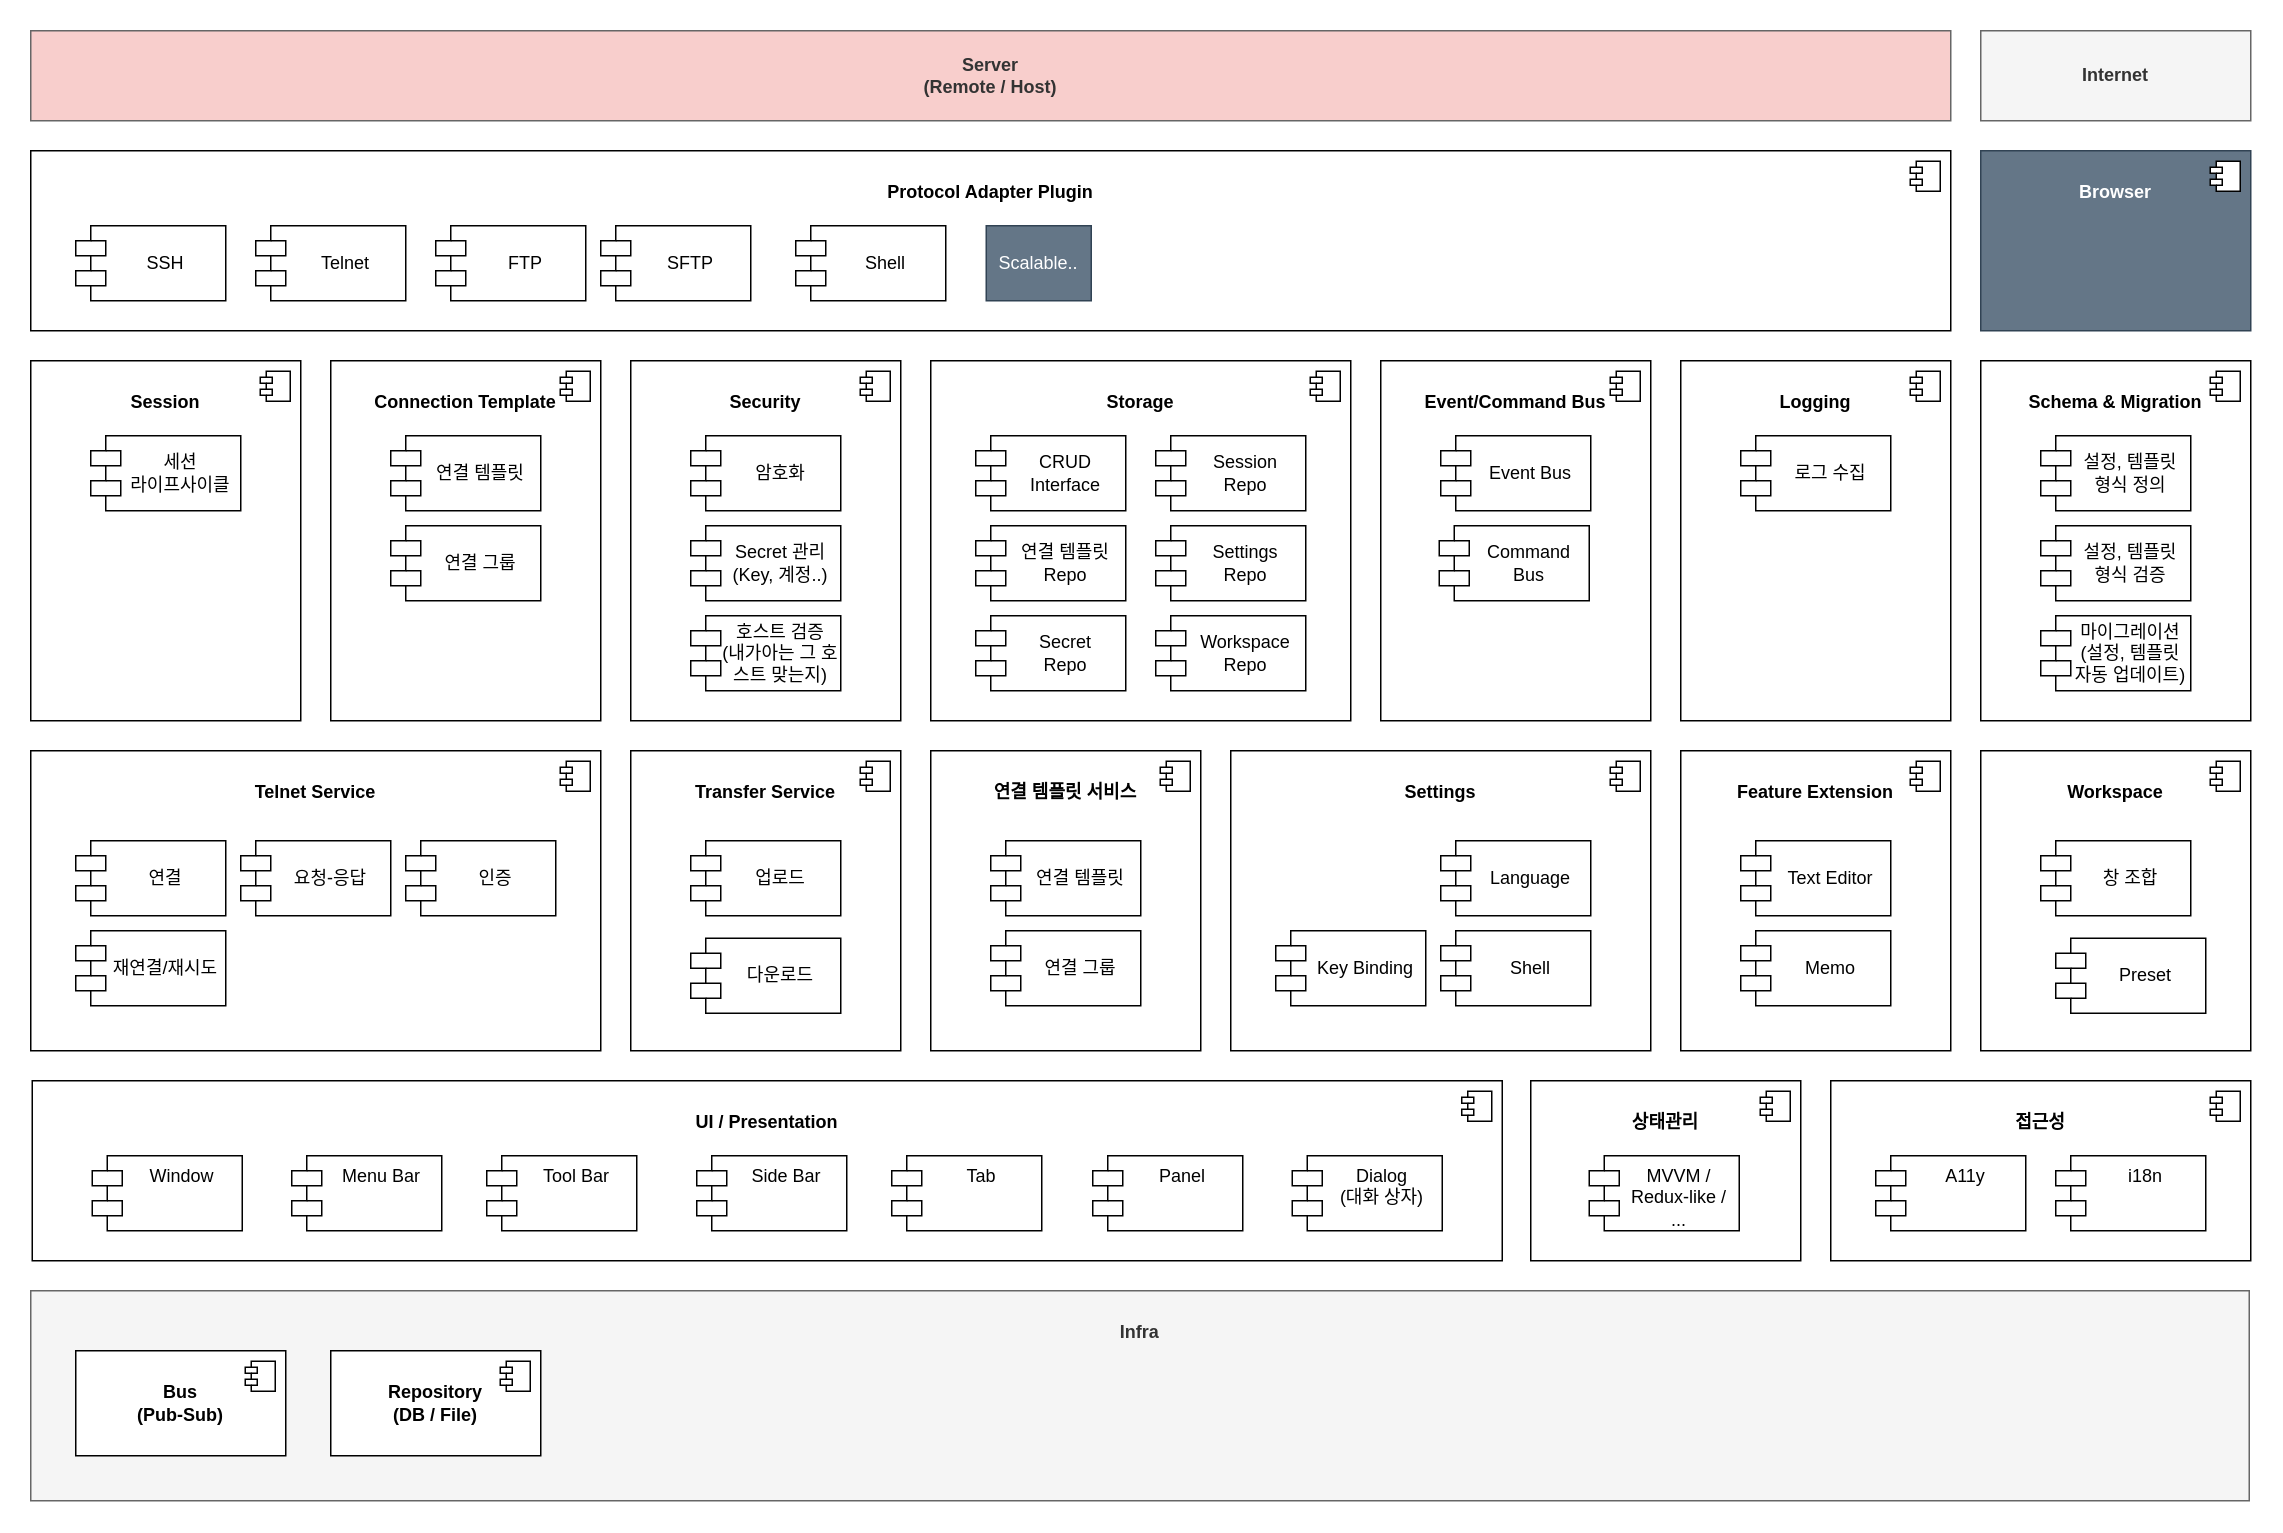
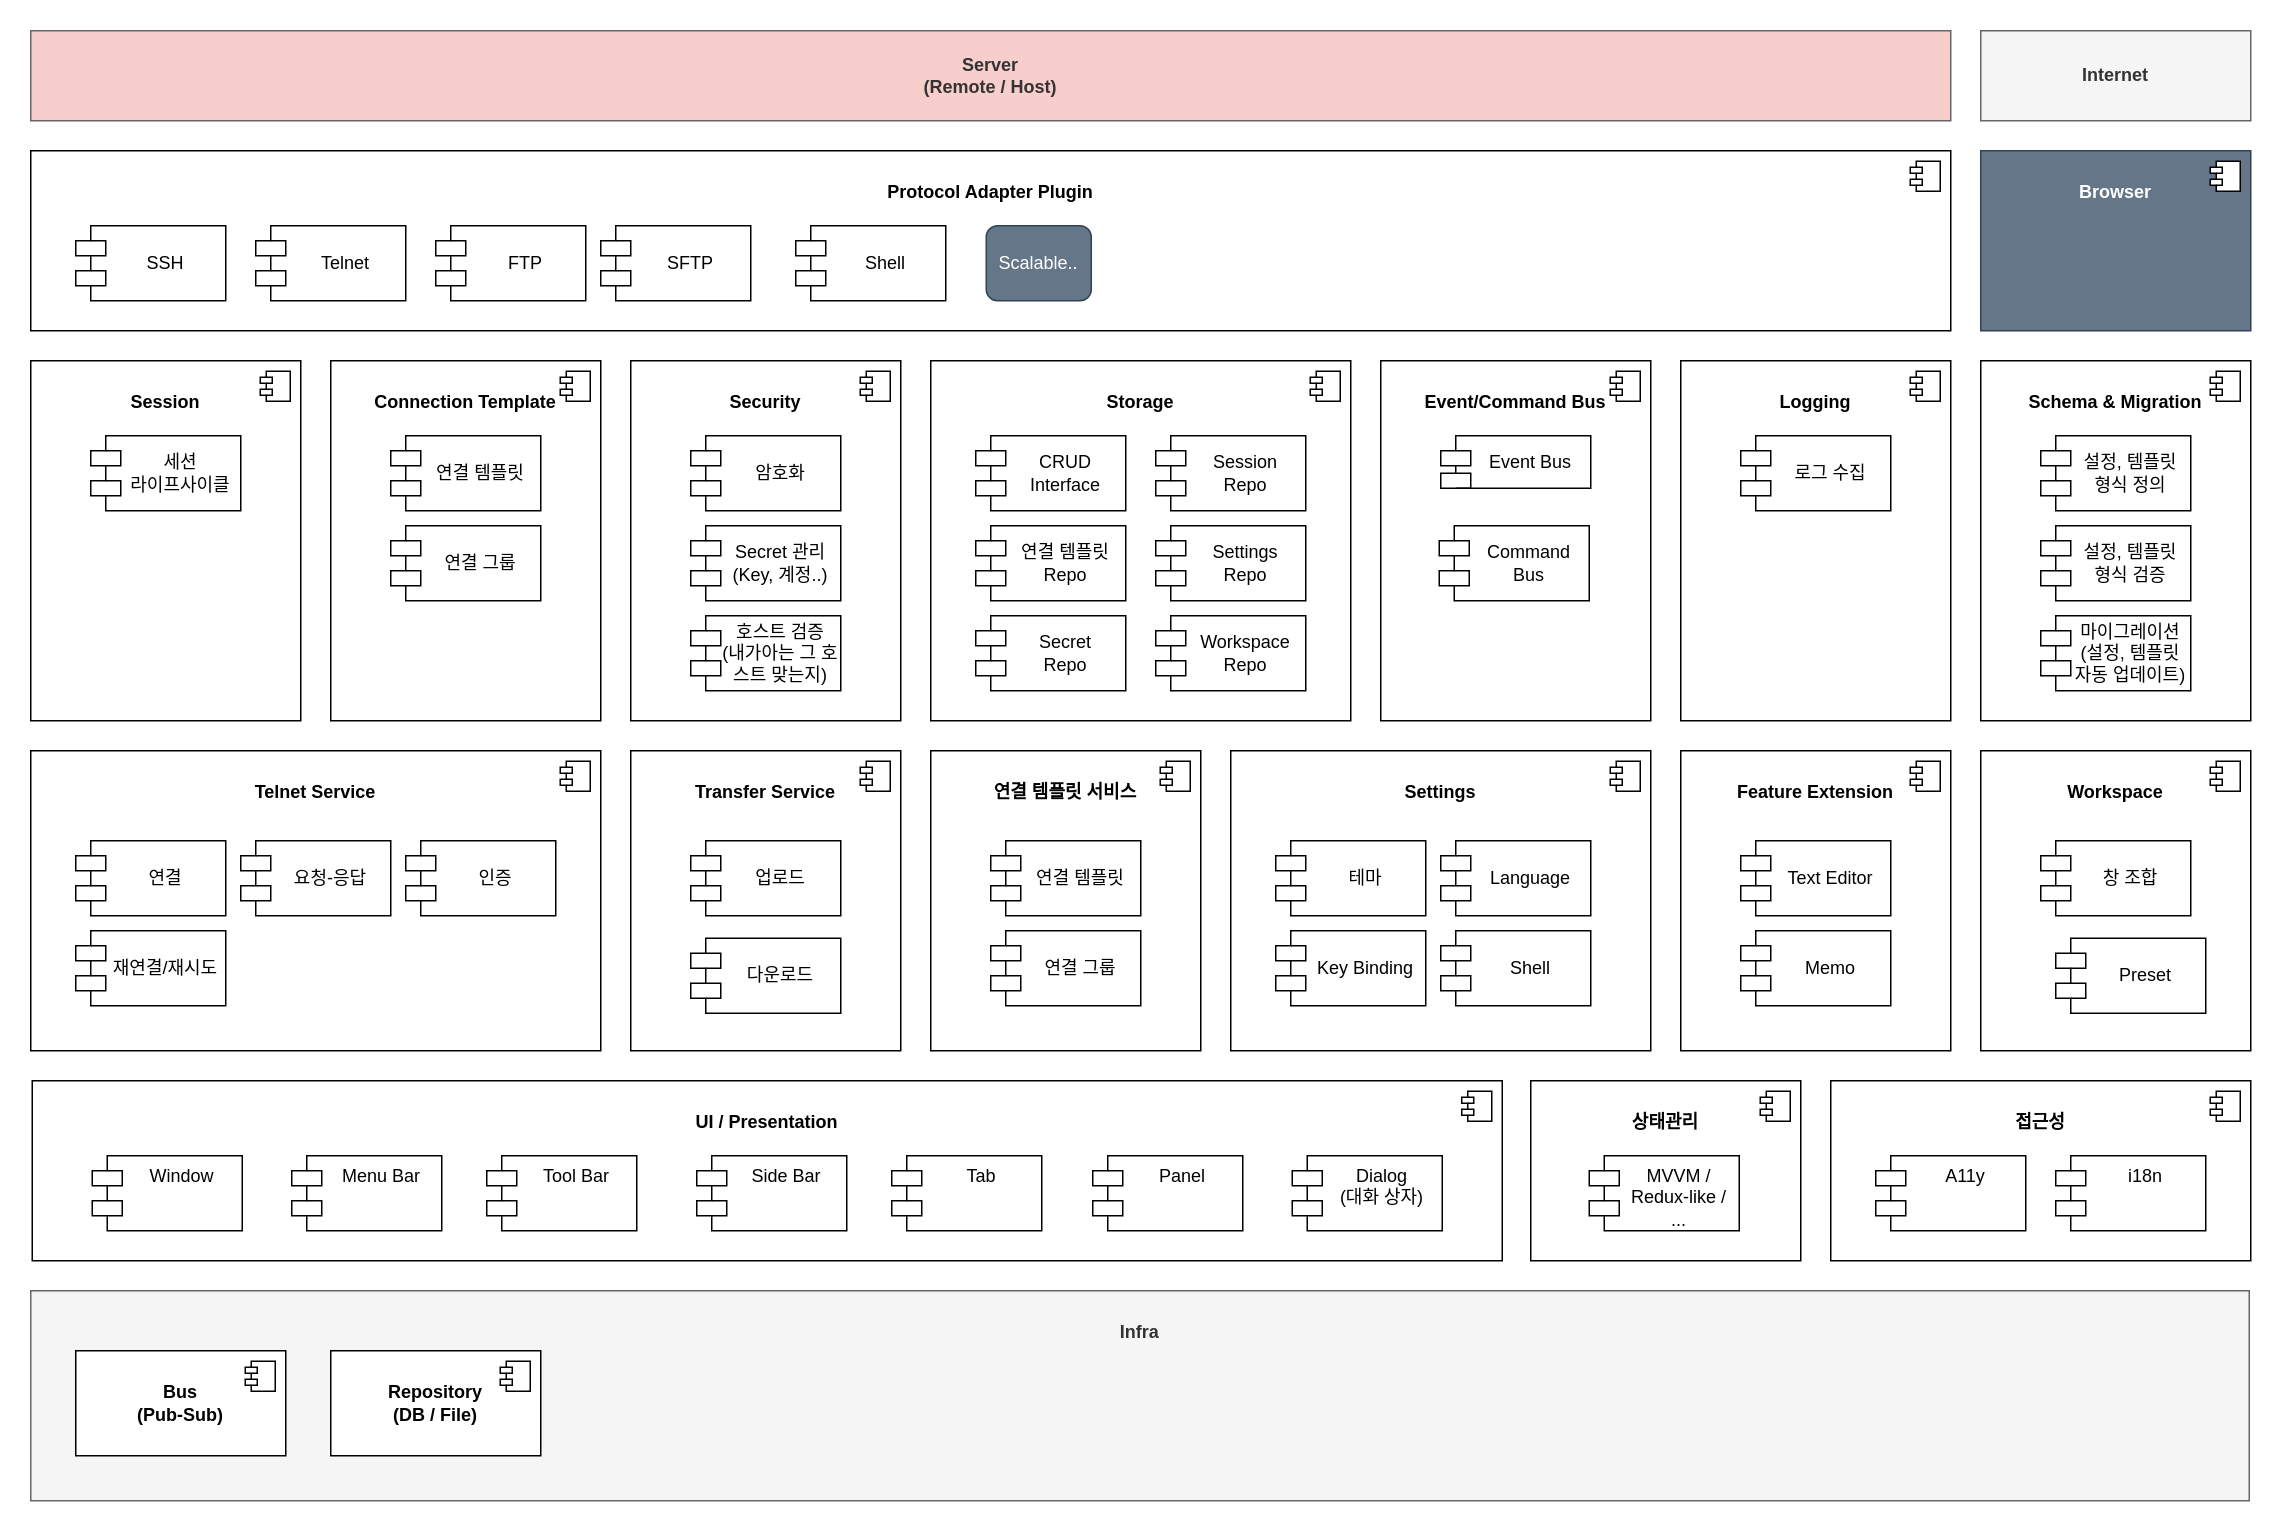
(1039, 263) -> (1039, 263)
(1516, 473) -> (1516, 462)
none -> (1351, 878)
